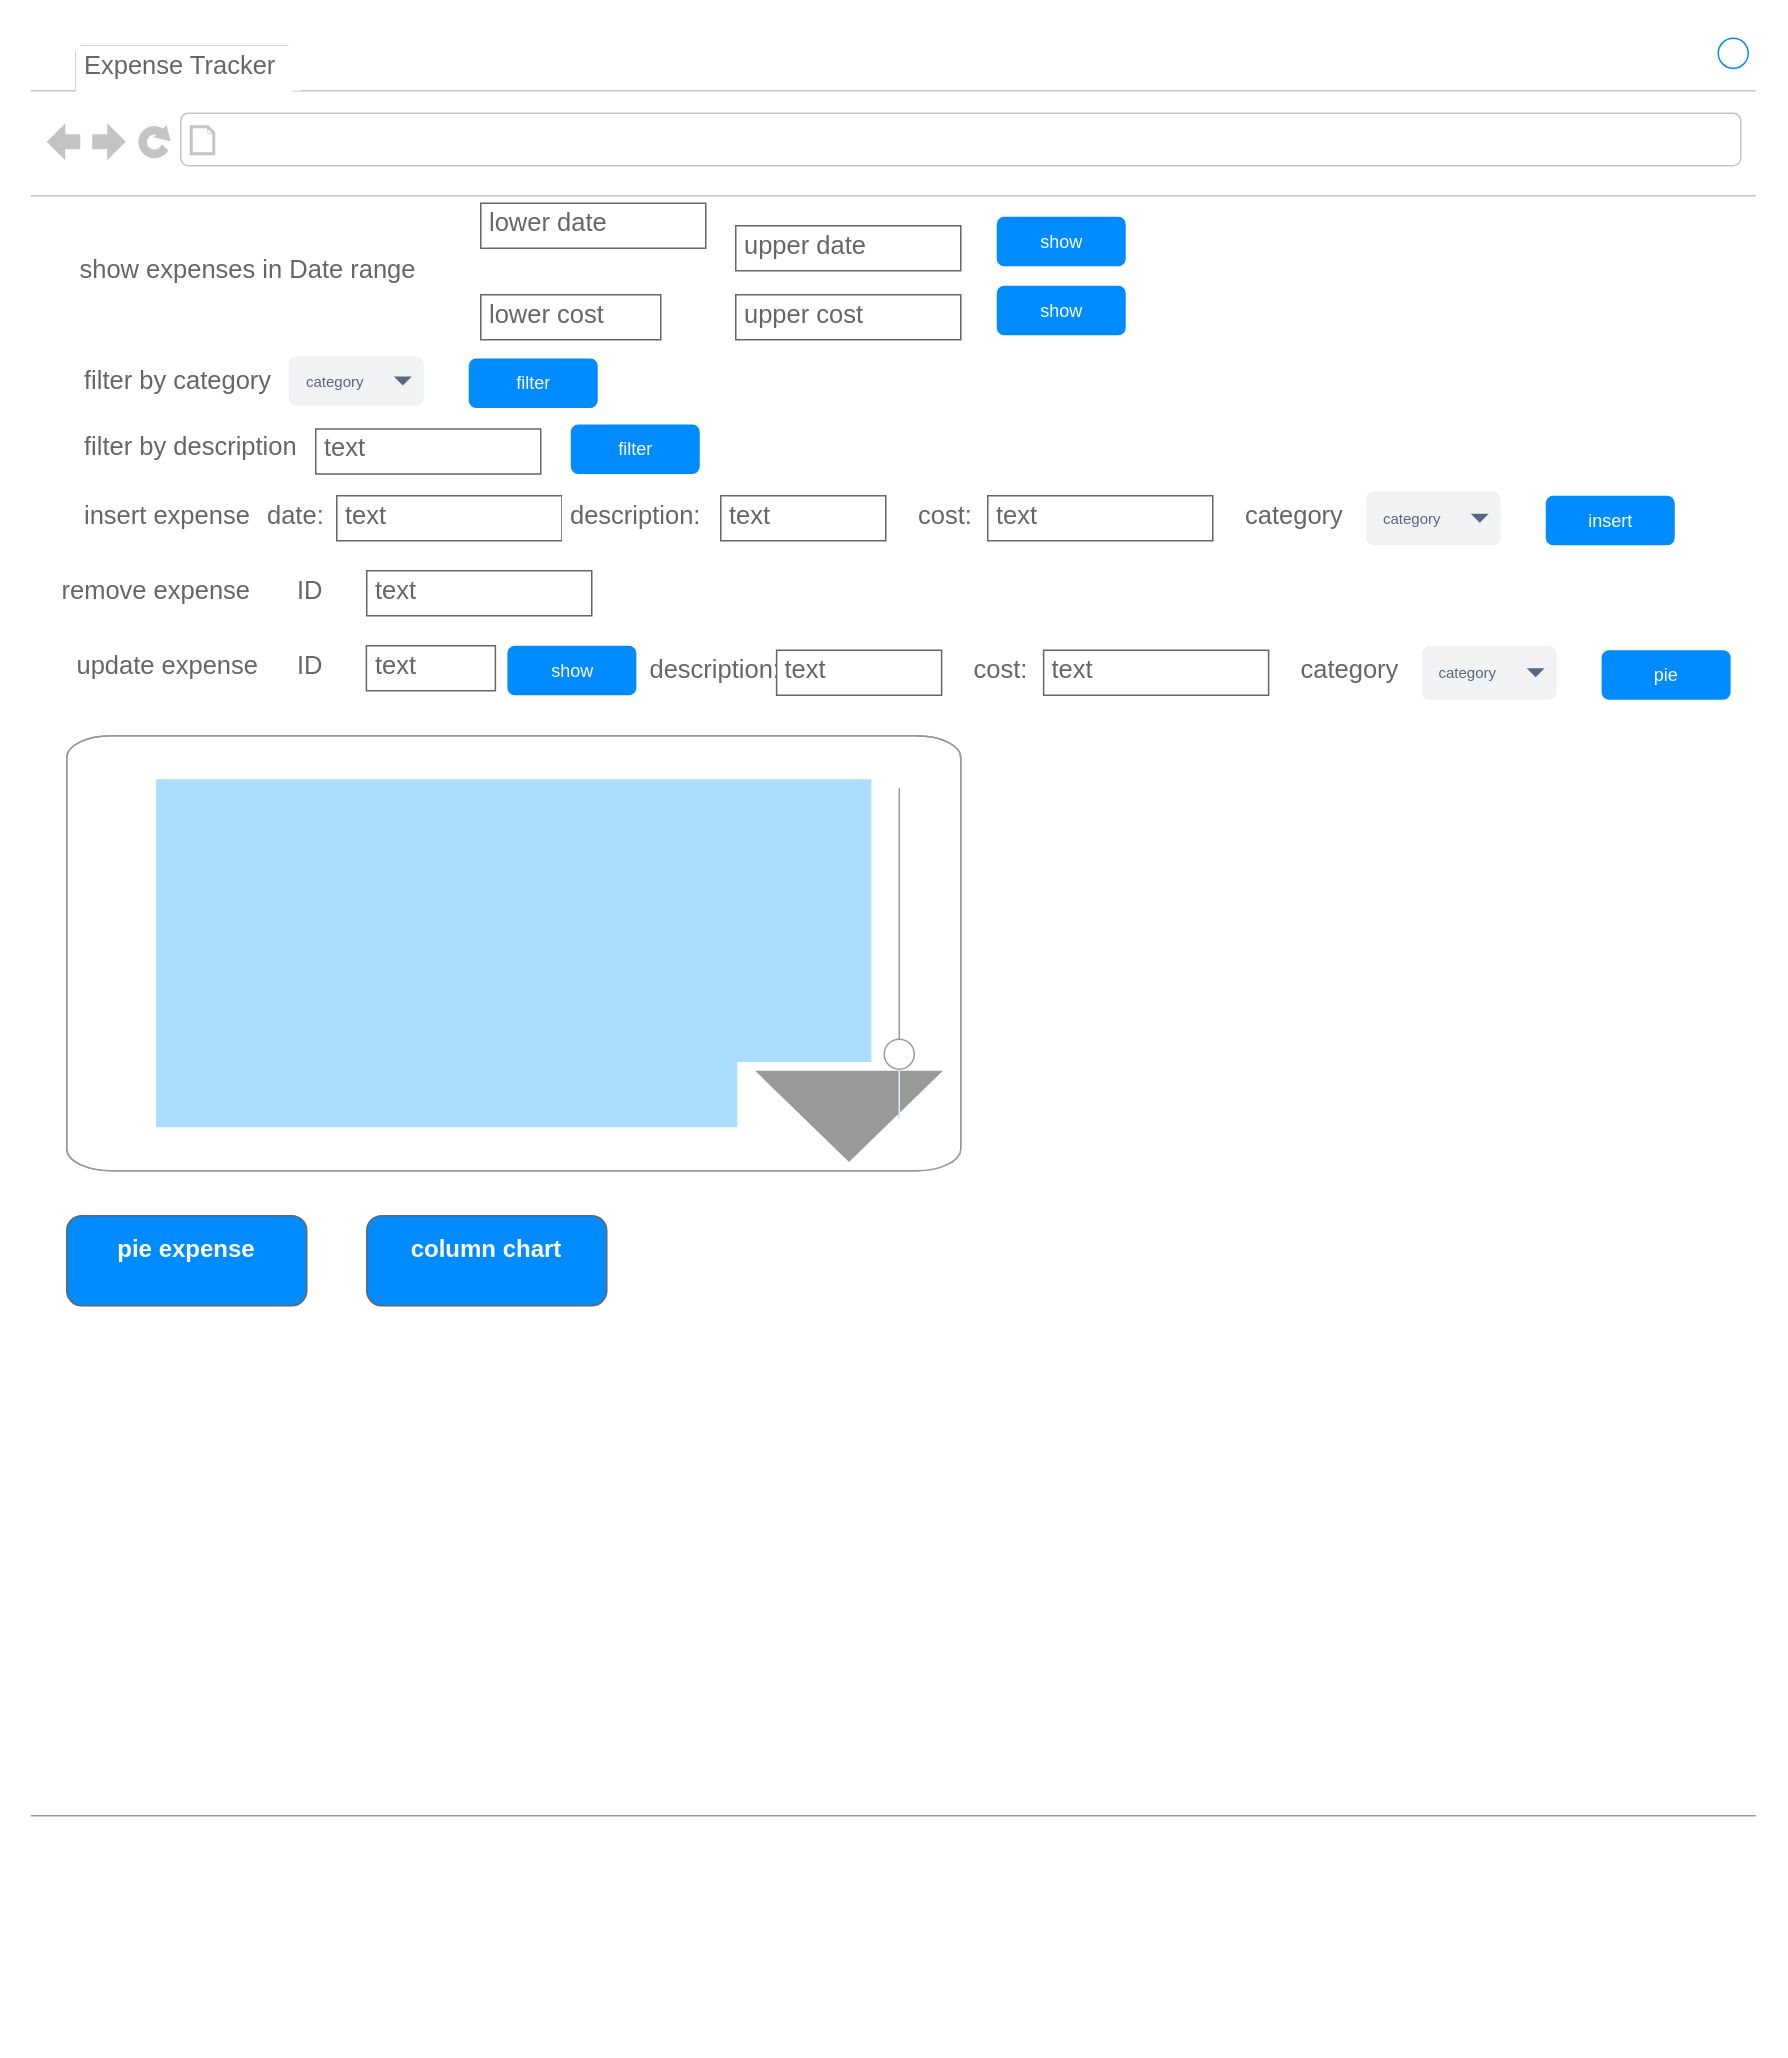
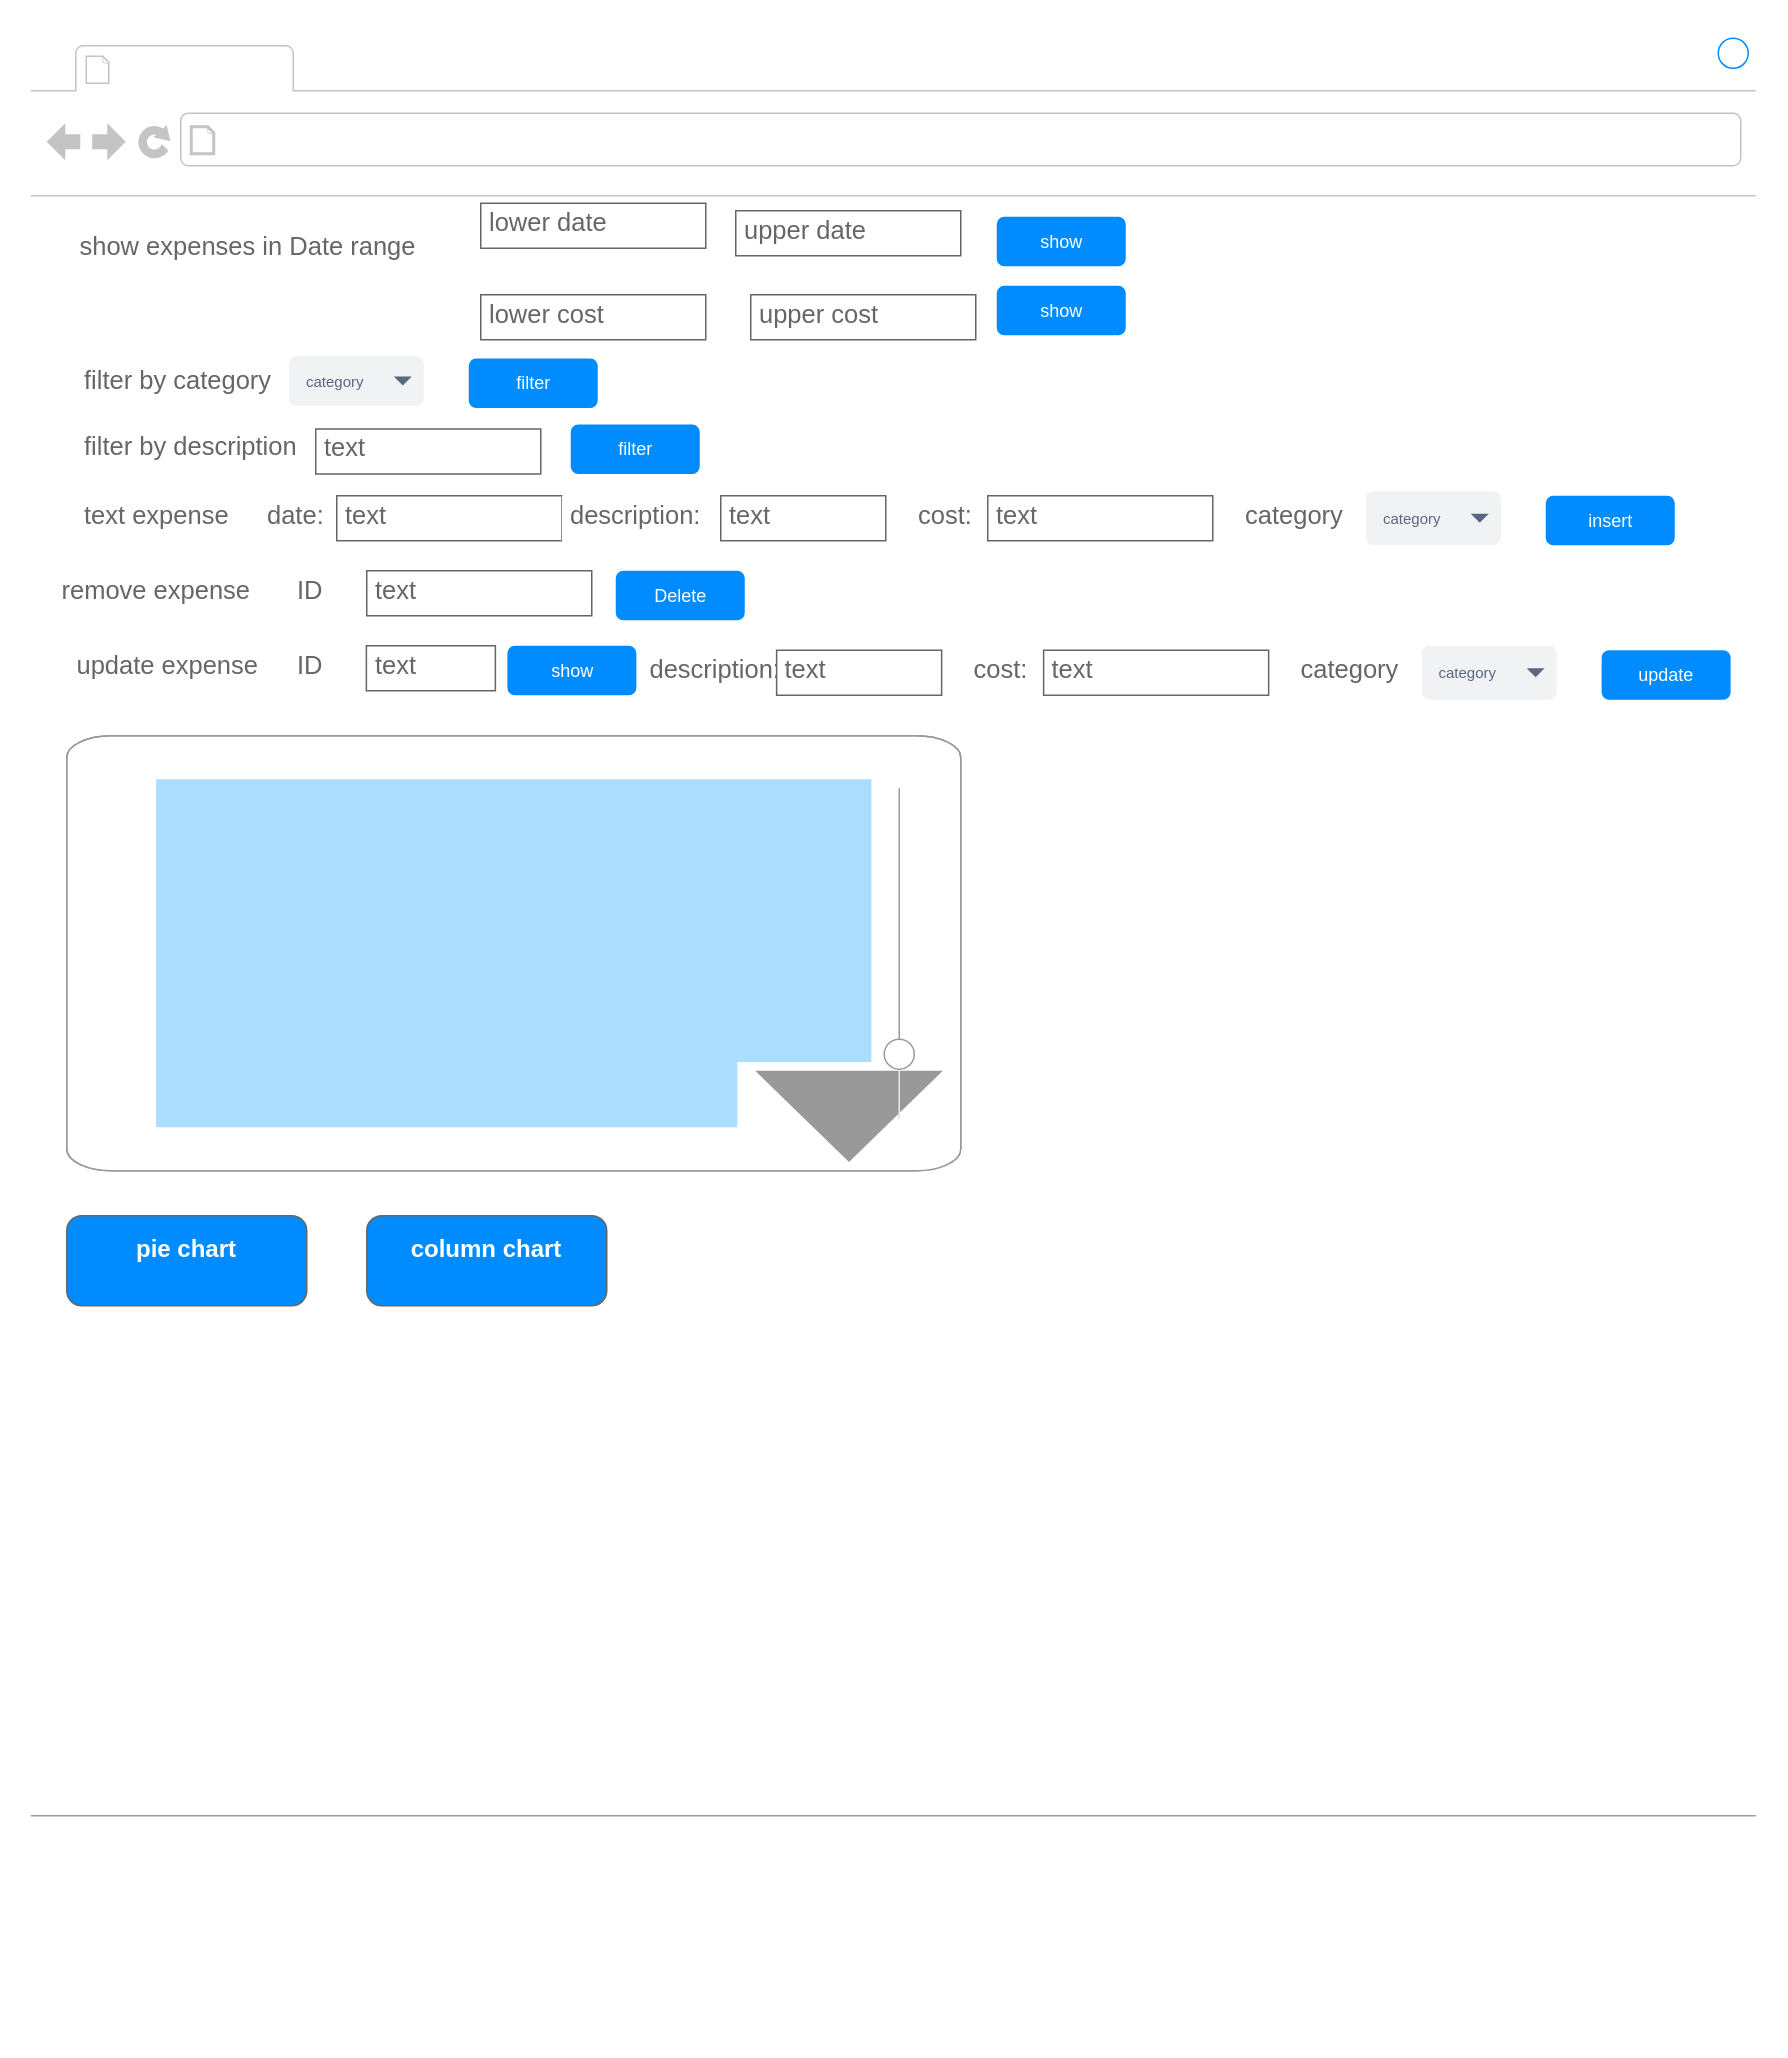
(188, 68) -> none
(848, 248) -> (848, 233)
(248, 271) -> (248, 248)
(571, 317) -> (593, 317)
(848, 317) -> (863, 317)
(178, 517) -> (167, 517)
none -> (680, 596)
(1667, 676) -> (1667, 676)
(187, 1249) -> (187, 1249)
